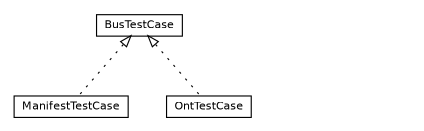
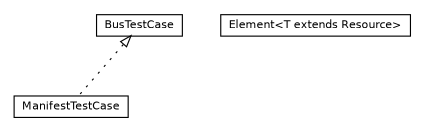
none -> (316, 25)
(208, 106) -> none
